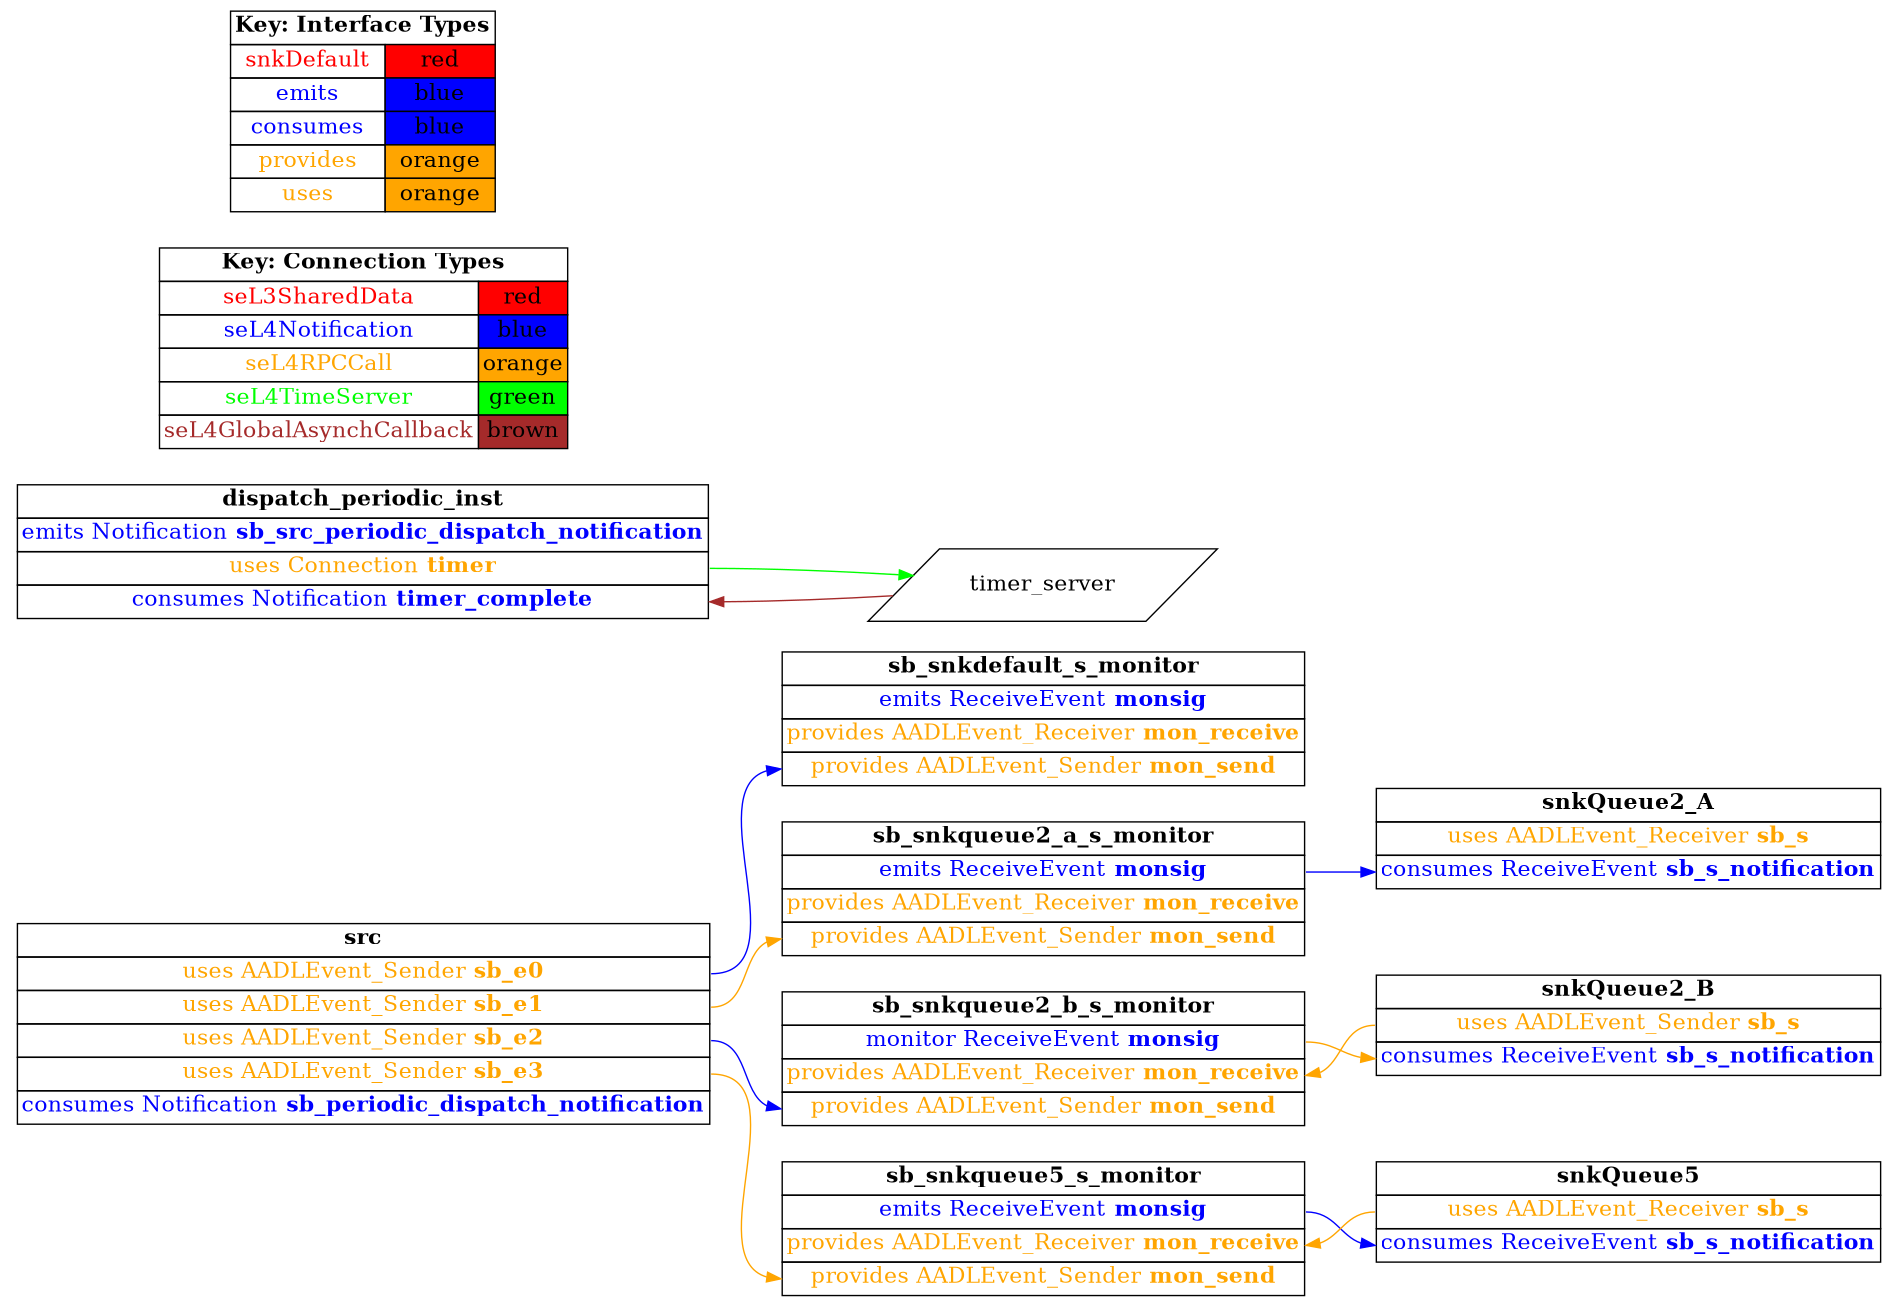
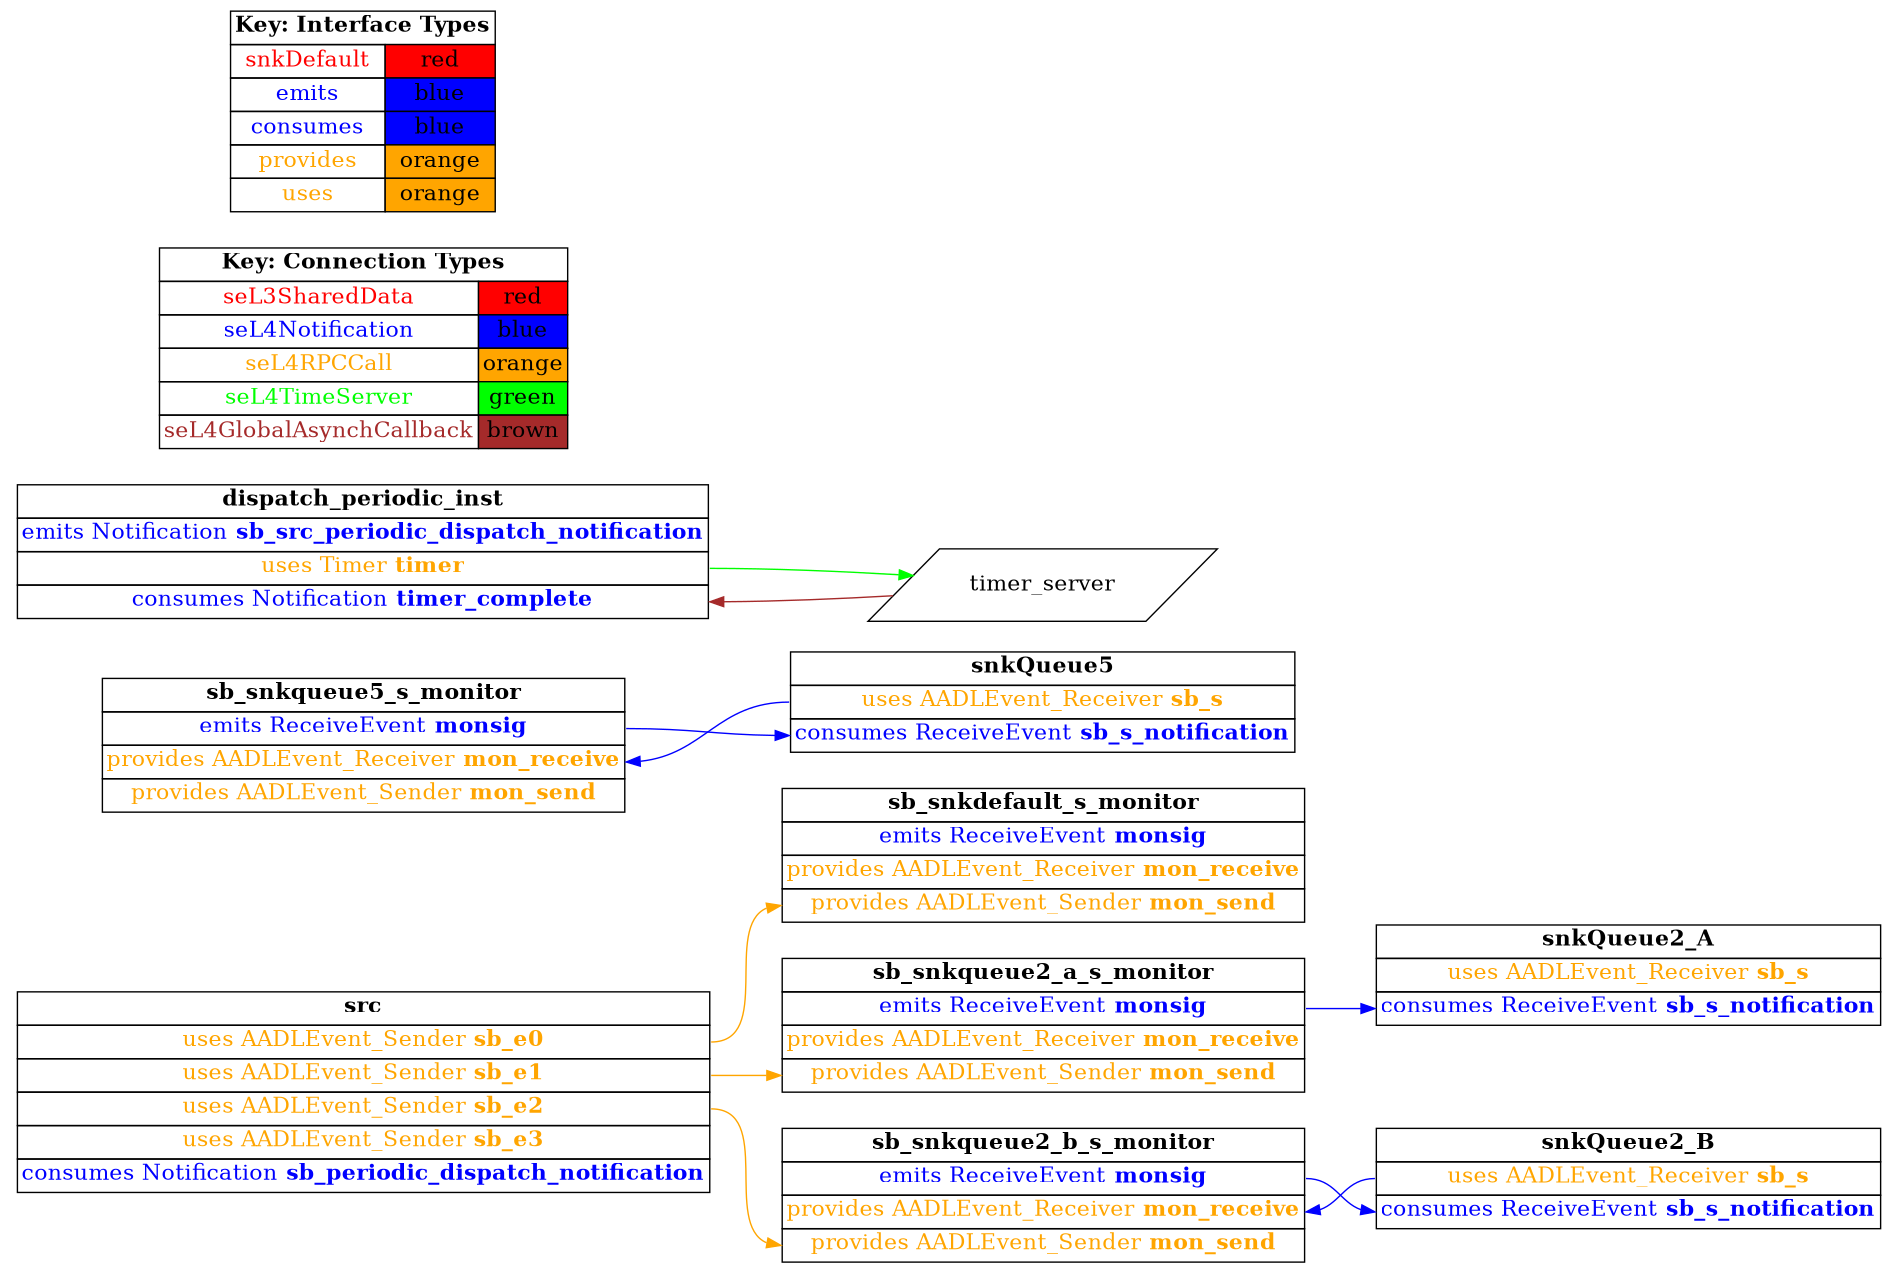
(328, 566) -> (328, 566)
(747, 878) -> (746, 981)
(1602, 1023) -> (1602, 1176)
(997, 1039) -> (997, 1176)
(1346, 1043) -> (1347, 1189)
(1333, 1047) -> (1334, 1189)
(743, 1068) -> (746, 1170)
(747, 1170) -> none
(1347, 1223) -> (720, 724)
